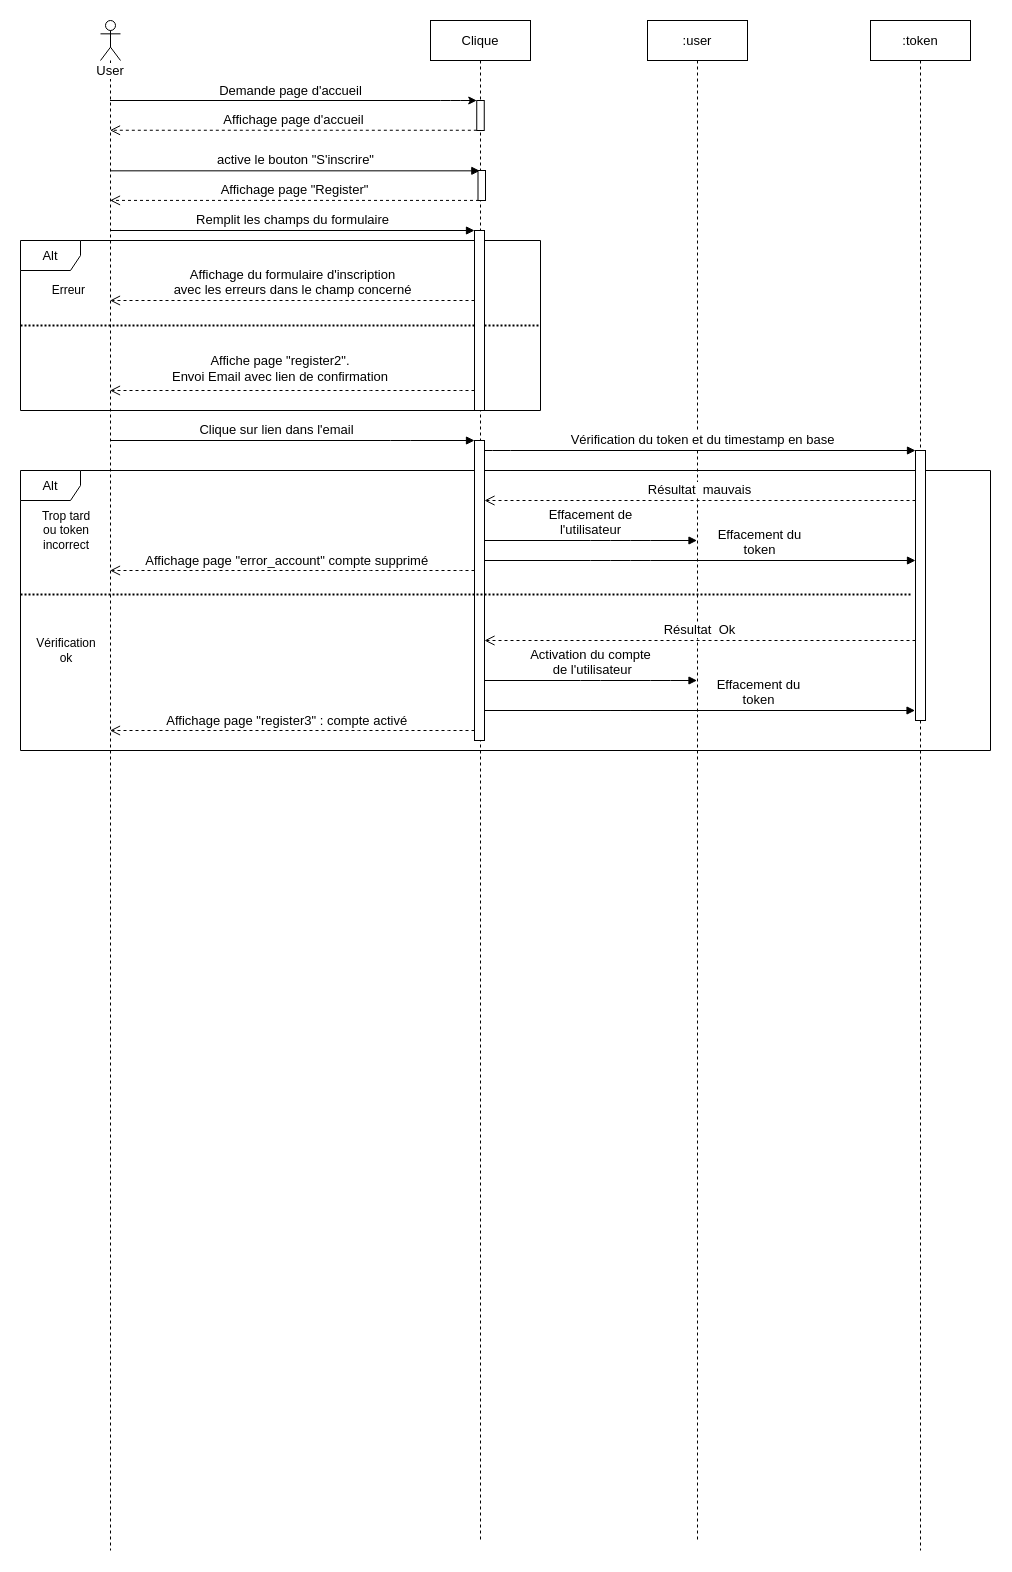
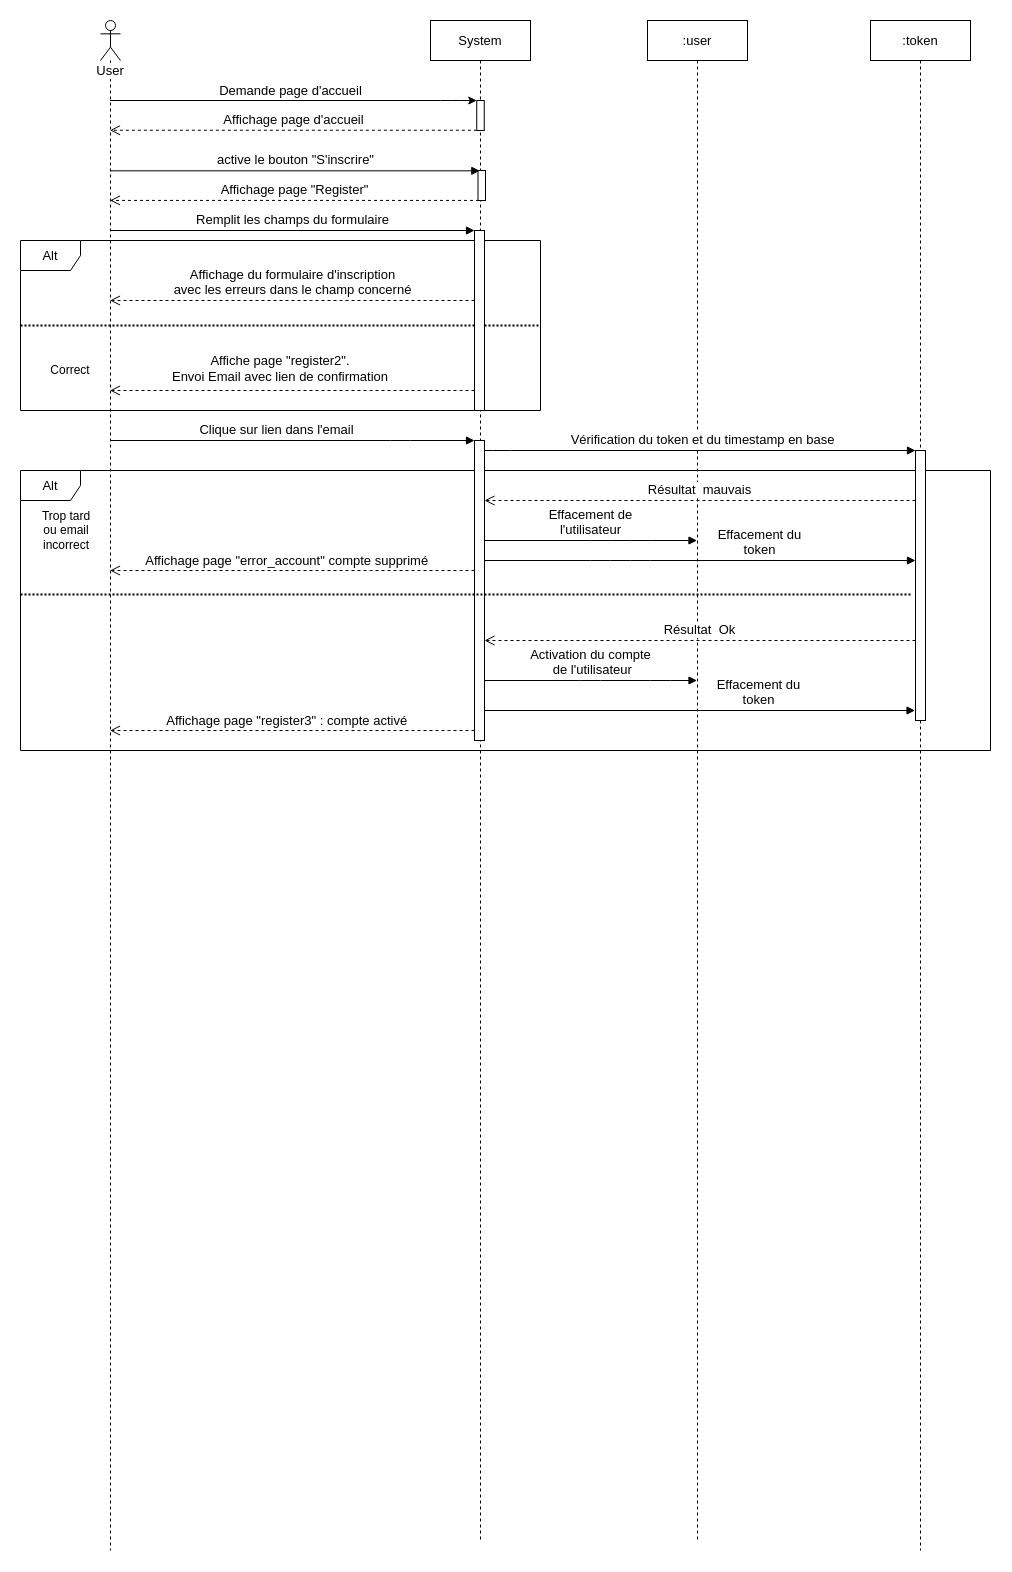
(481, 41) -> (481, 41)
(71, 291) -> none
none -> (71, 371)
(67, 531) -> (67, 531)
(67, 651) -> none
